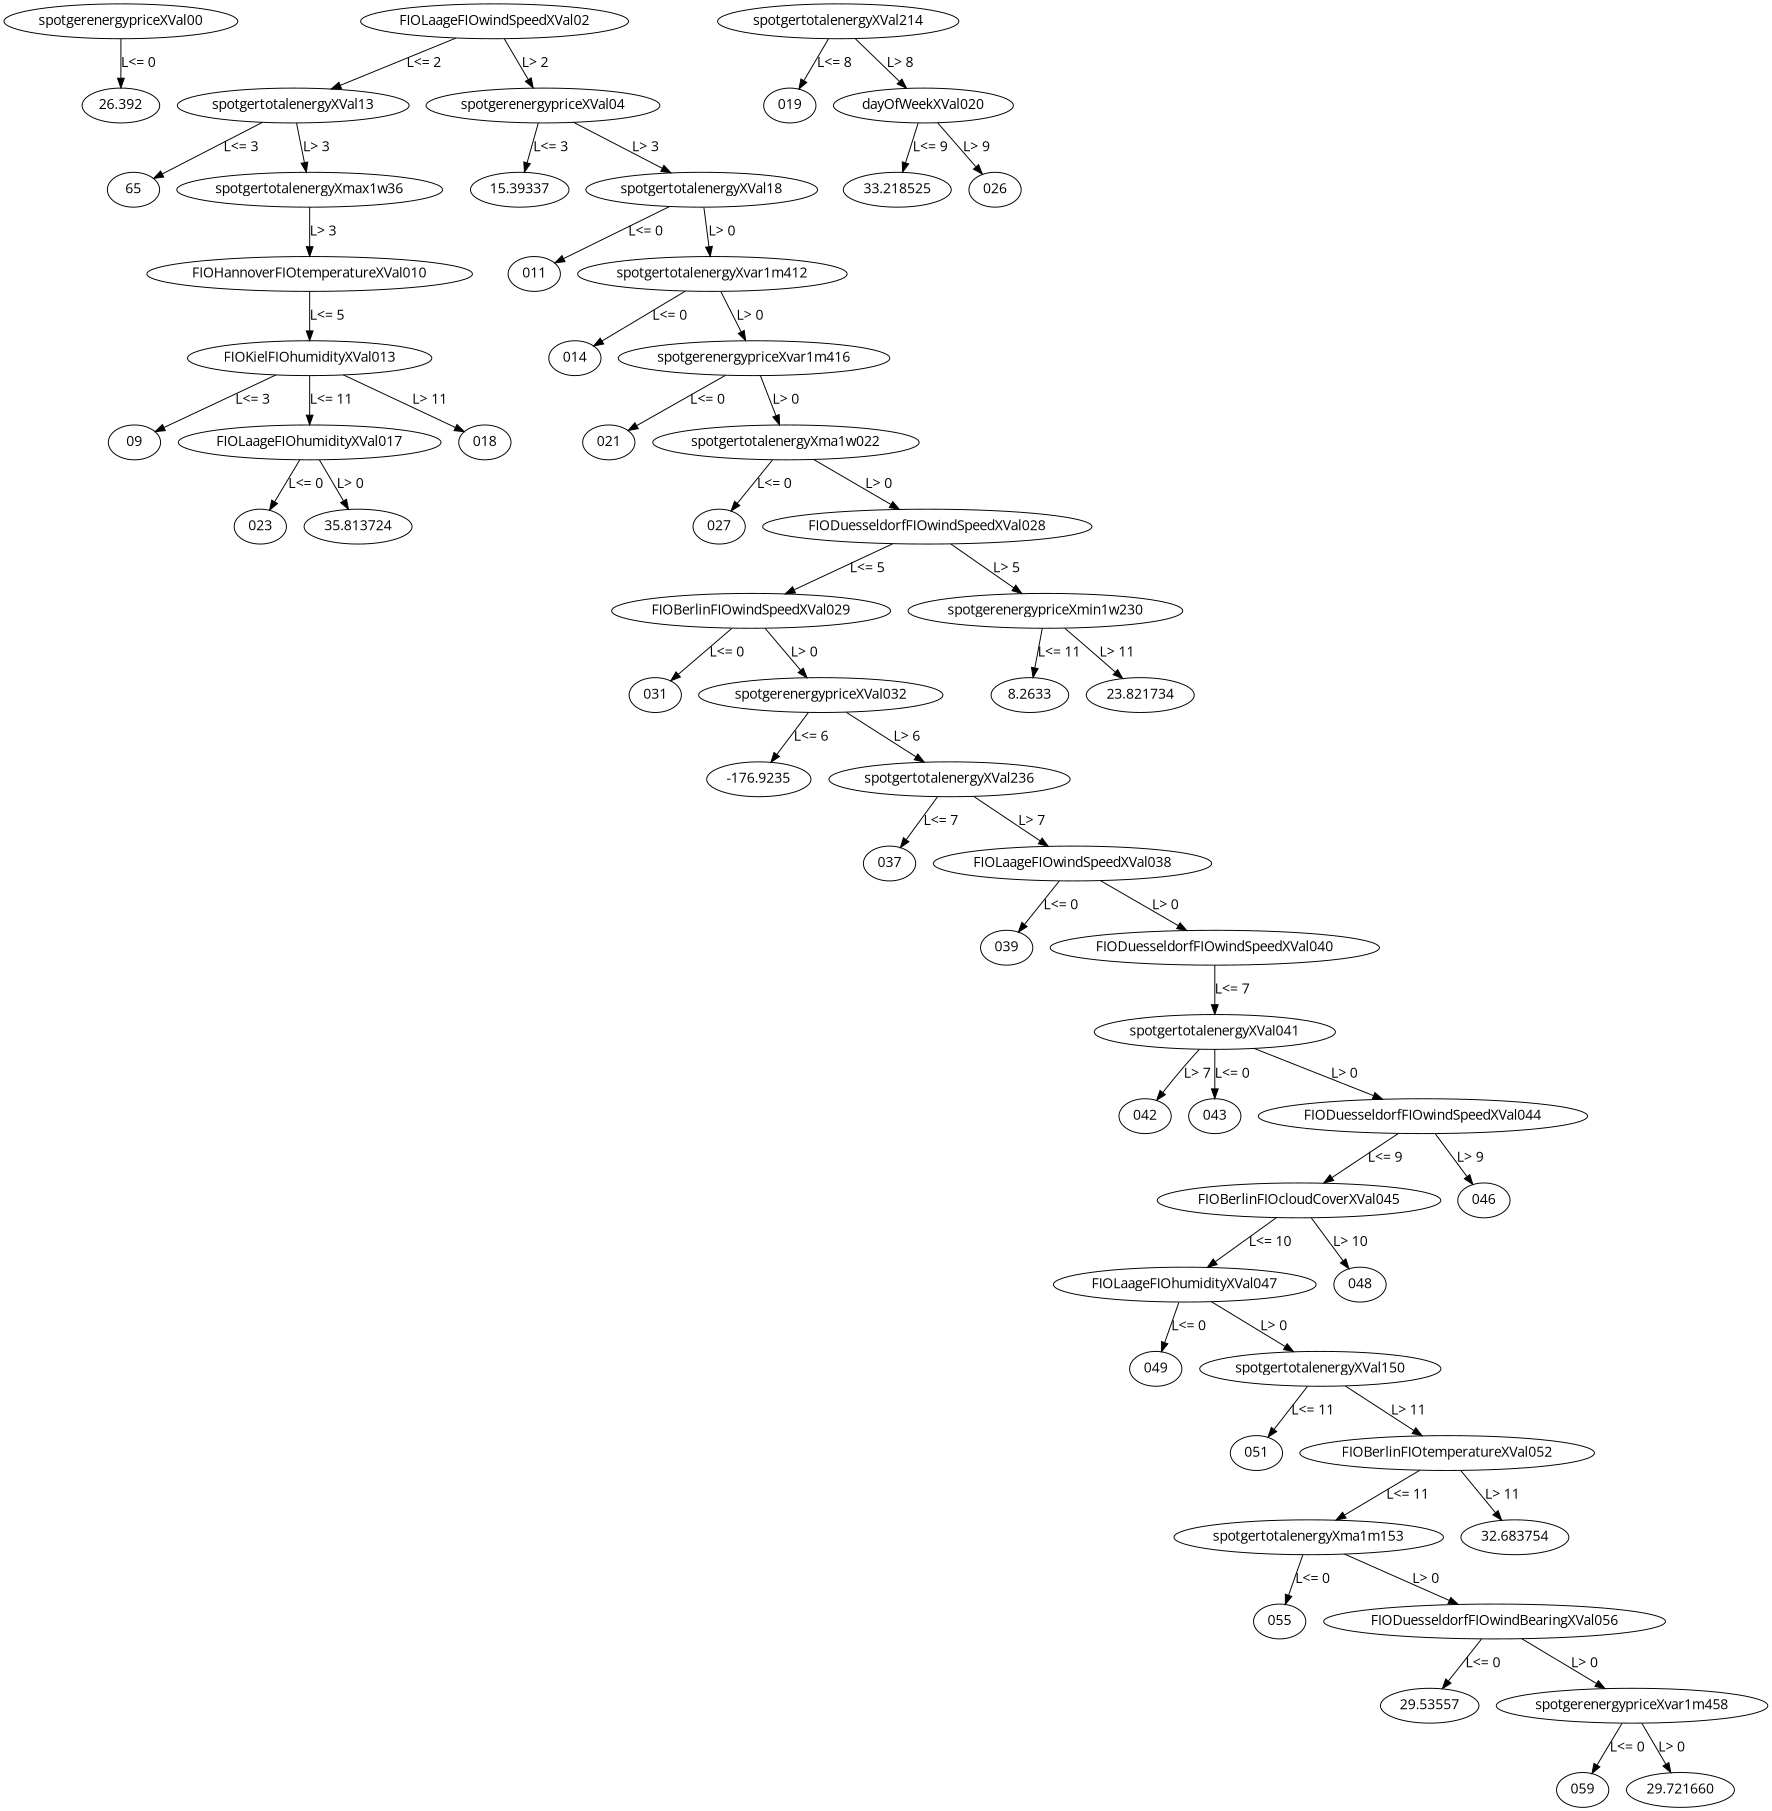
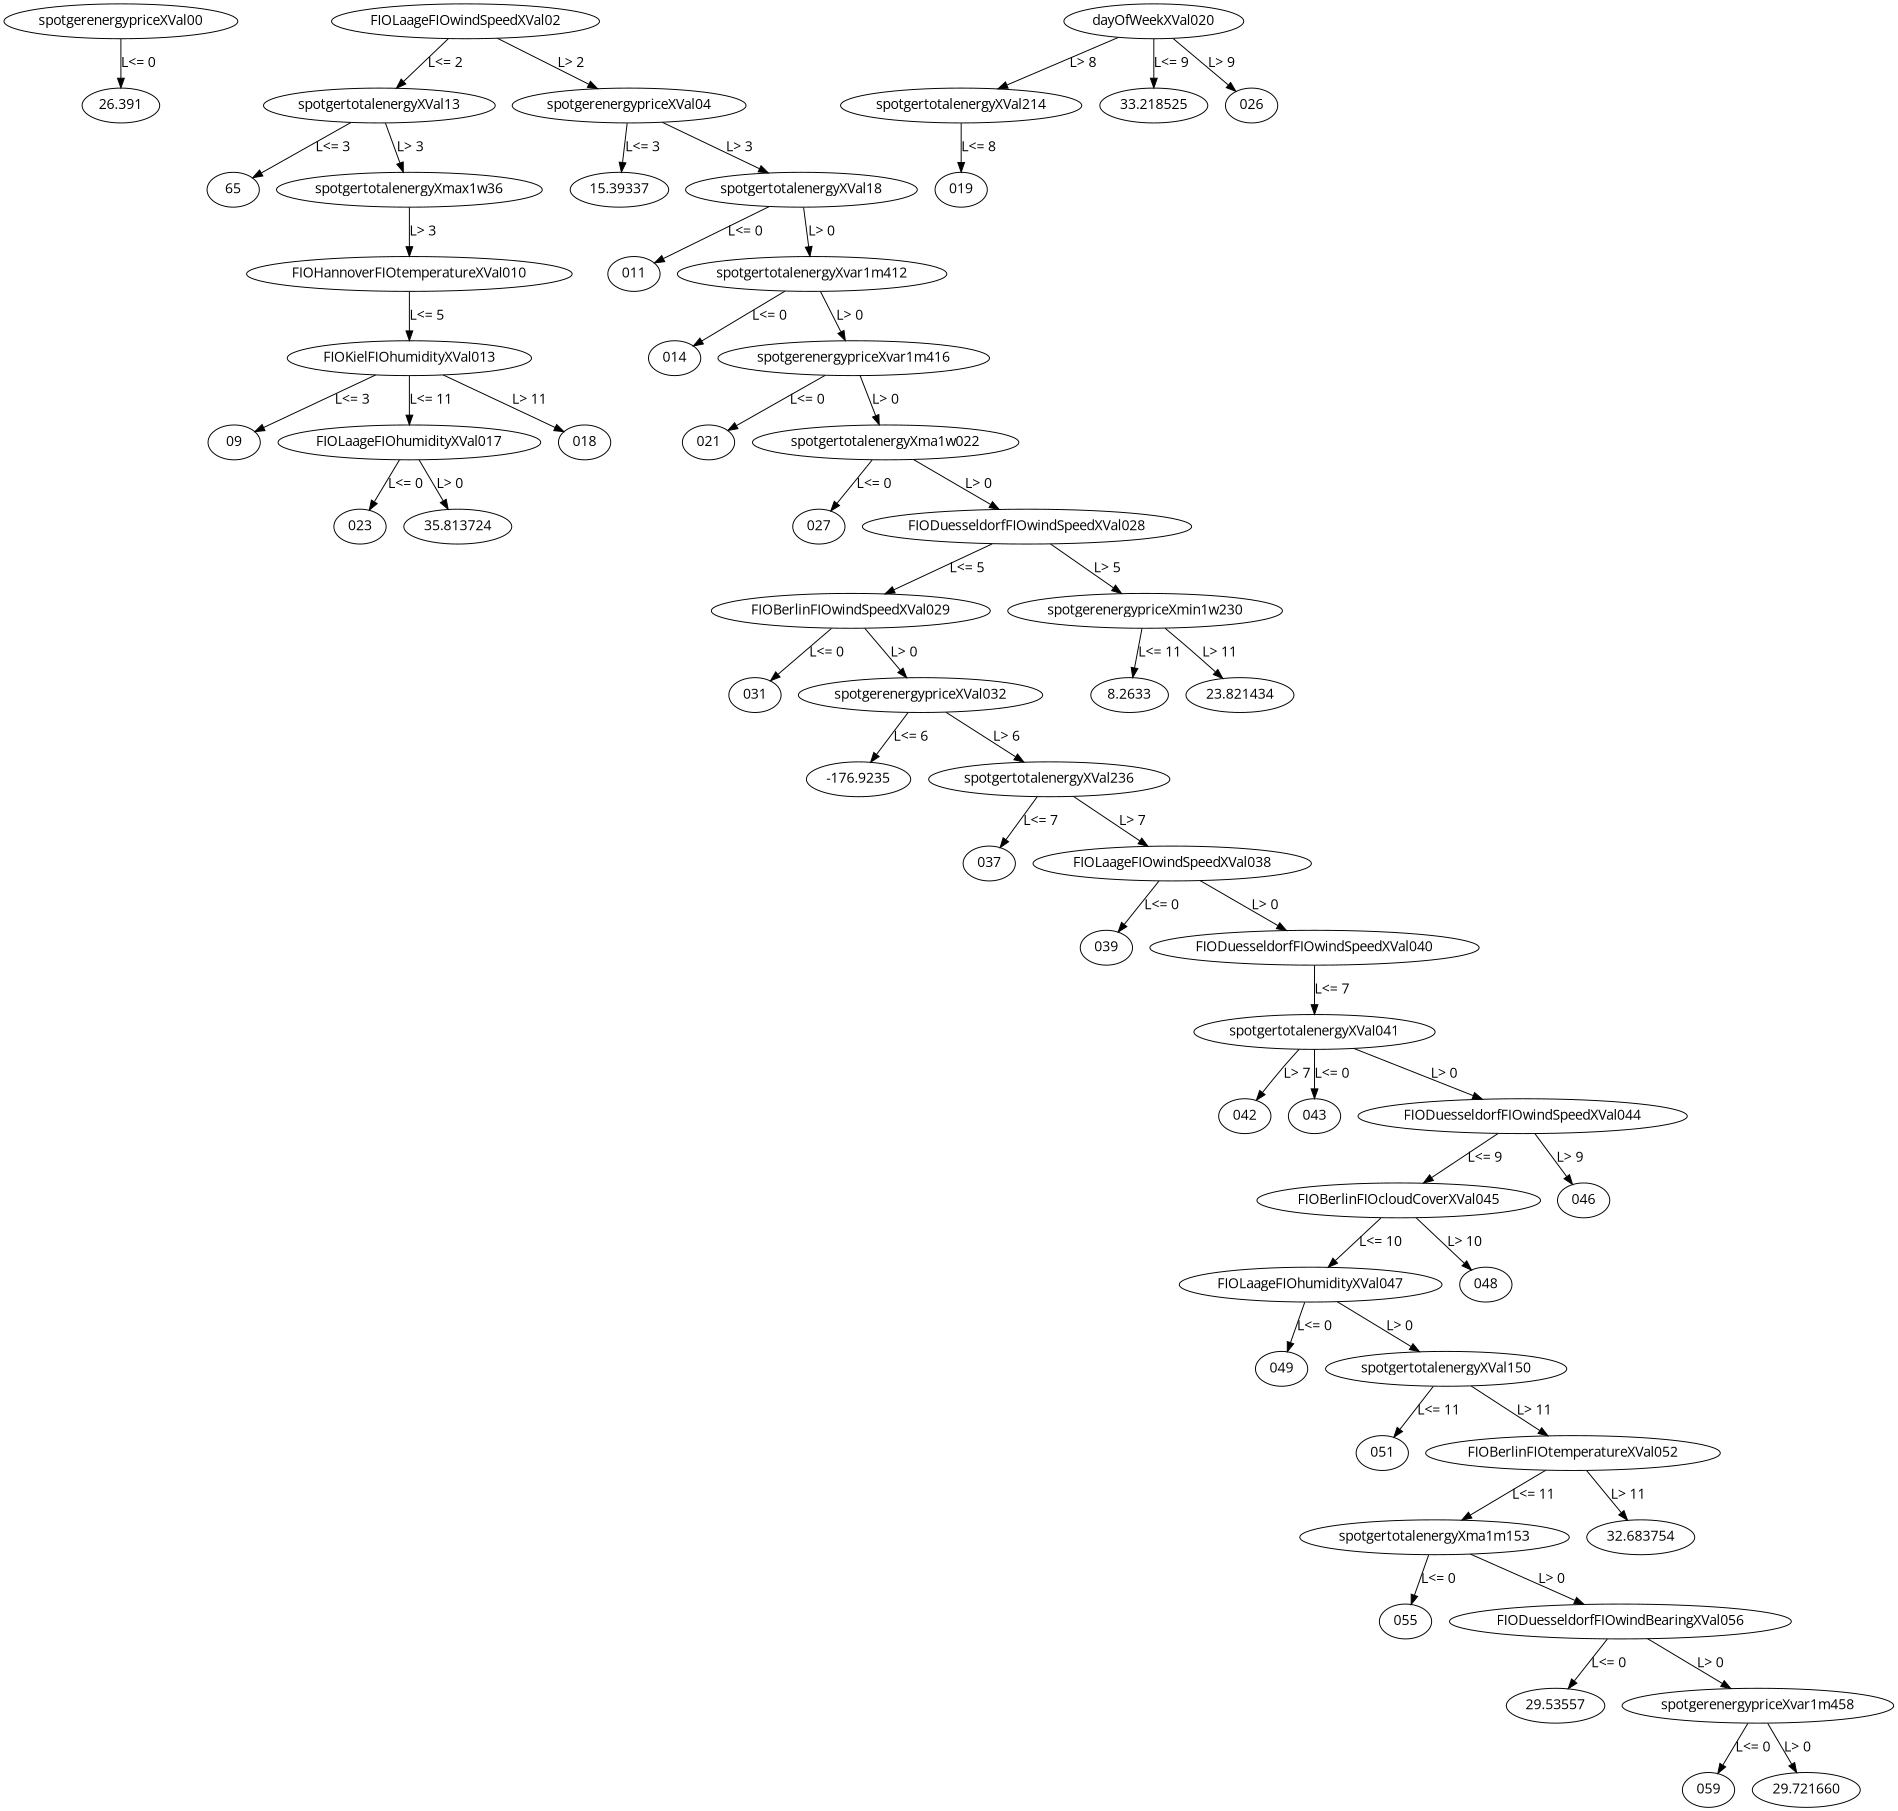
(878, 60) -> (1063, 61)
(121, 106) -> (121, 106)
(1140, 695) -> (1240, 695)
